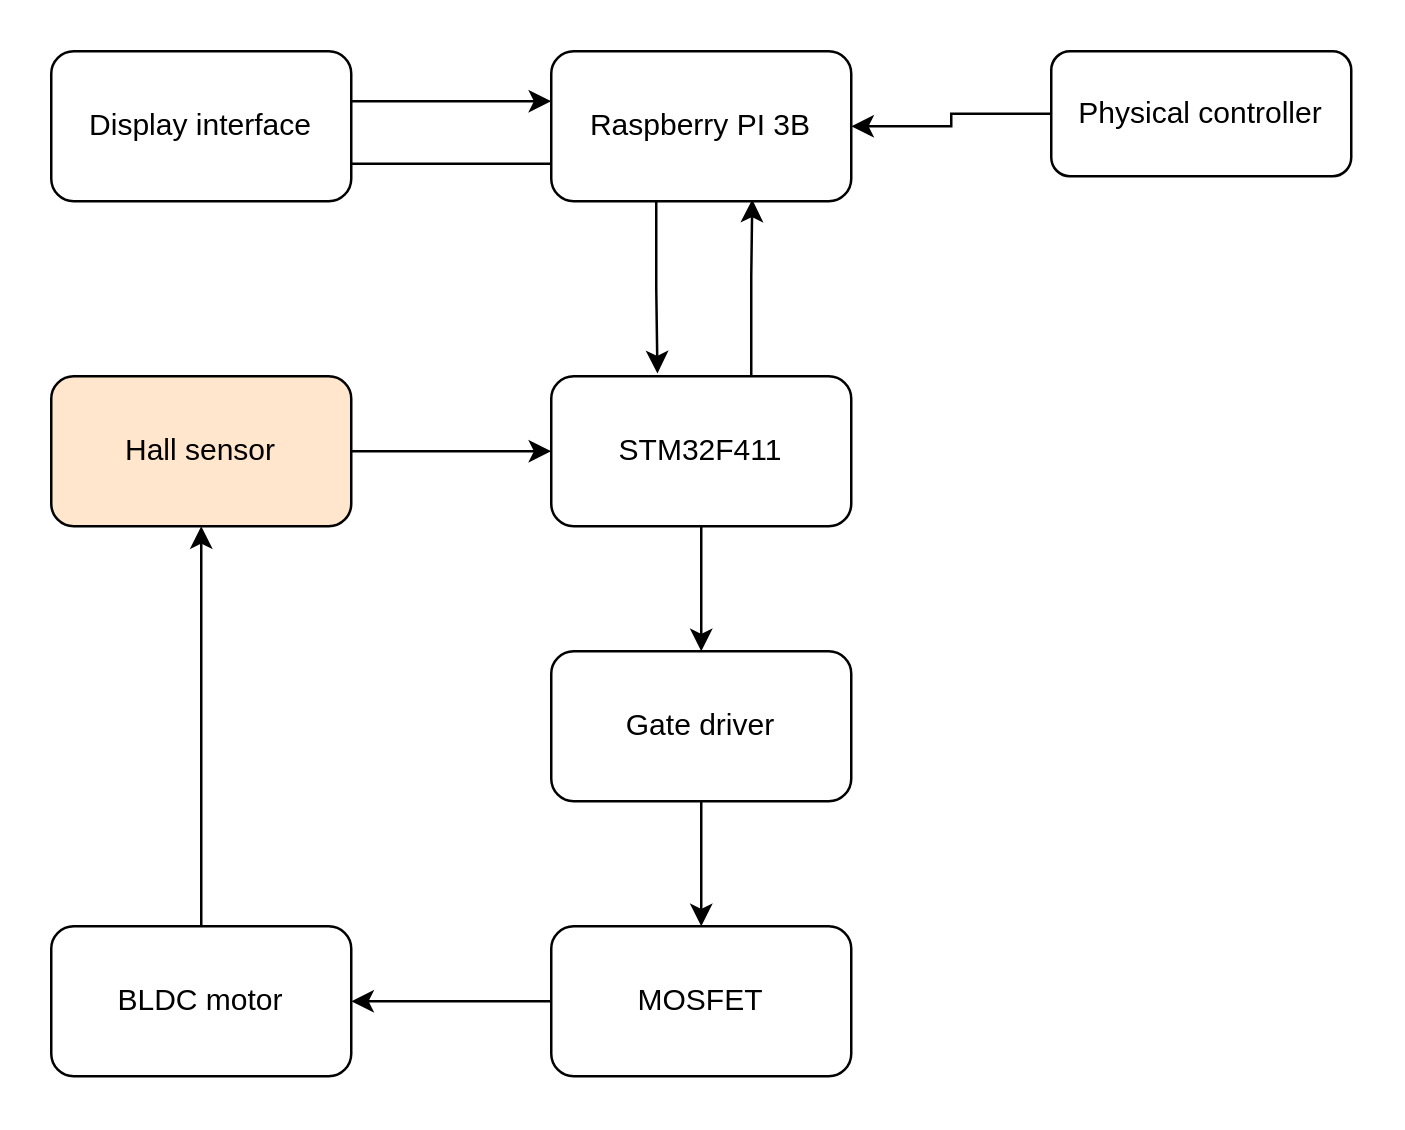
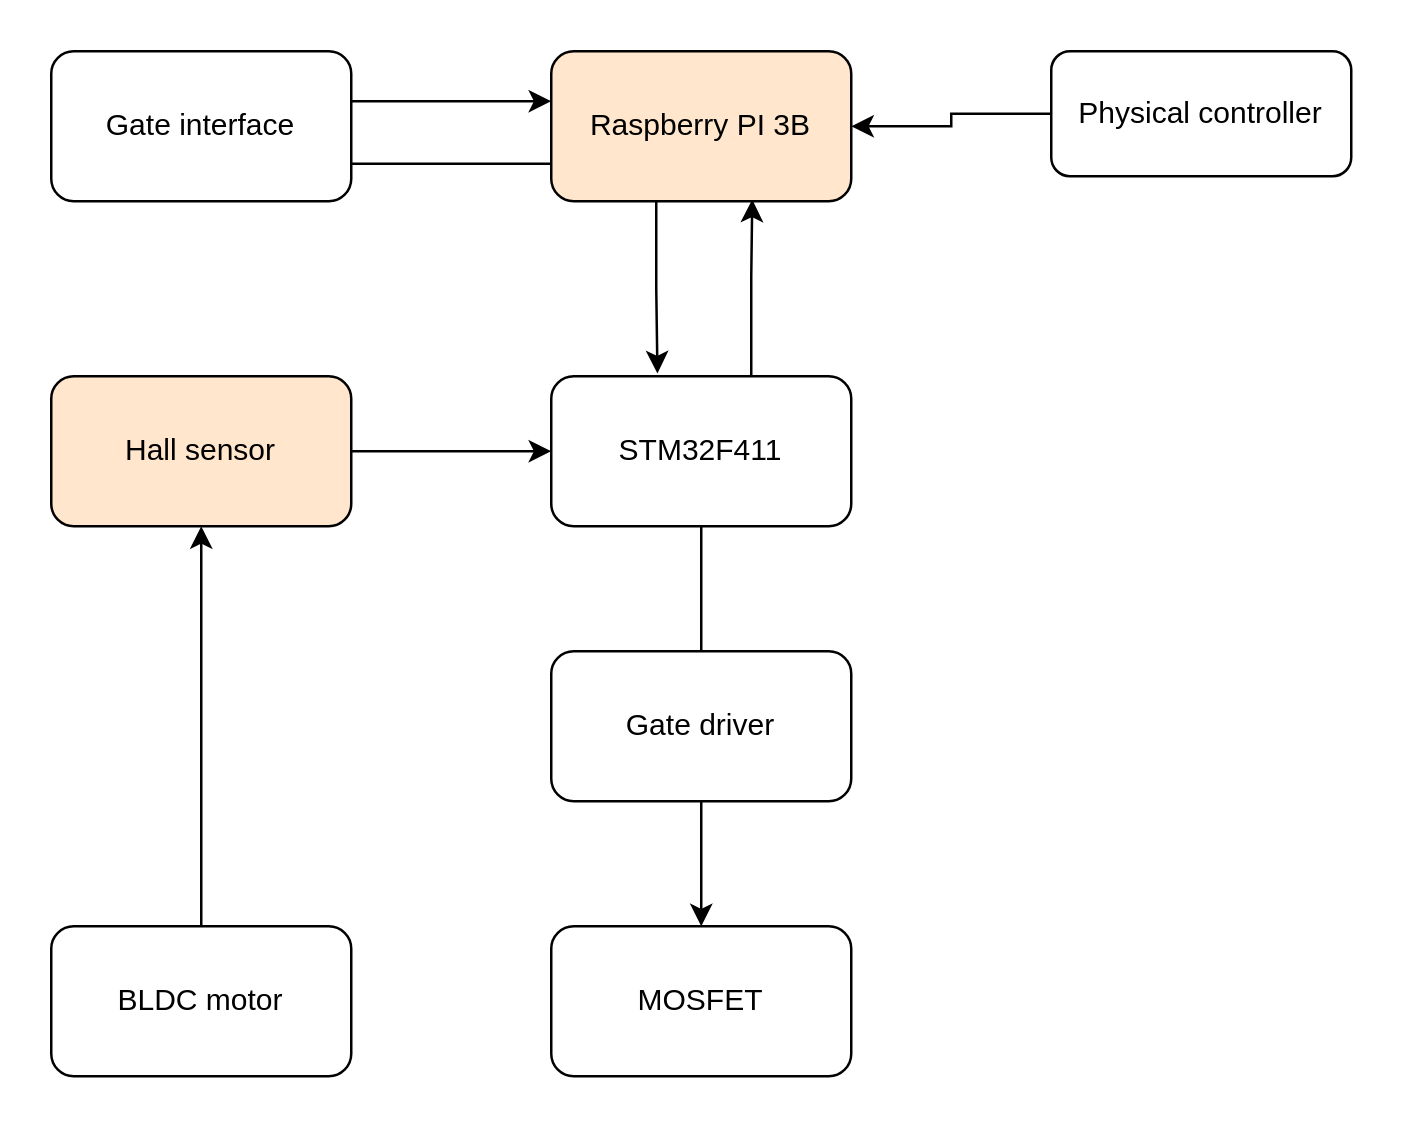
(201, 126) -> (201, 126)
(701, 126) -> (701, 126)
(701, 633) -> (701, 640)
(459, 1001) -> none
